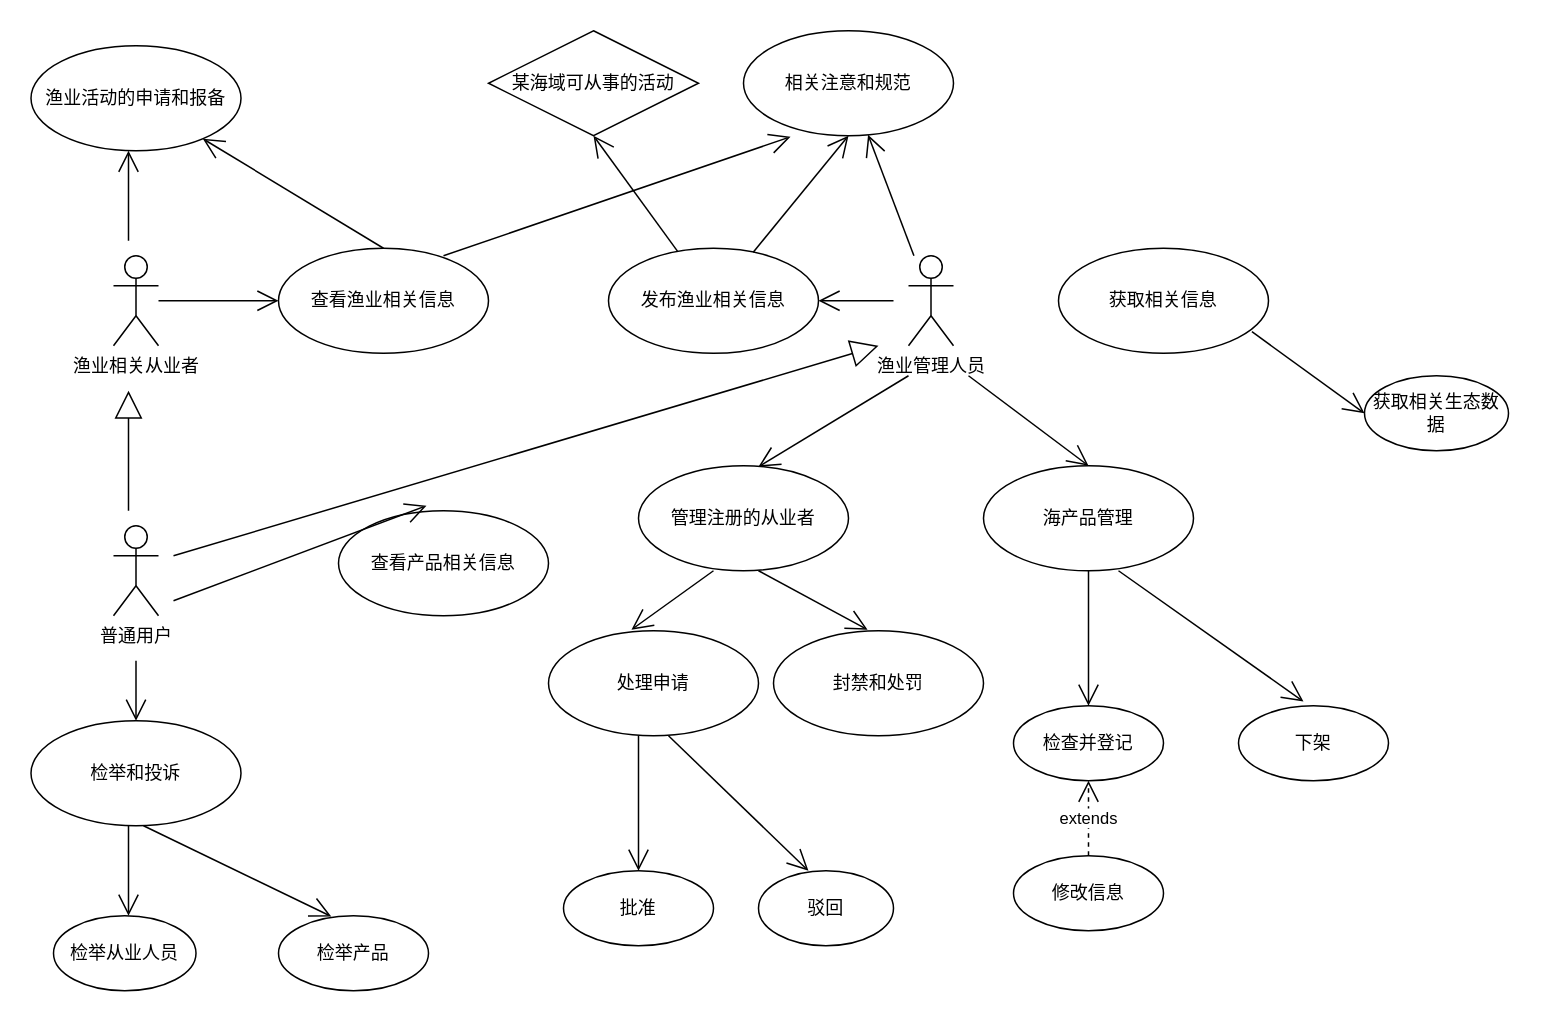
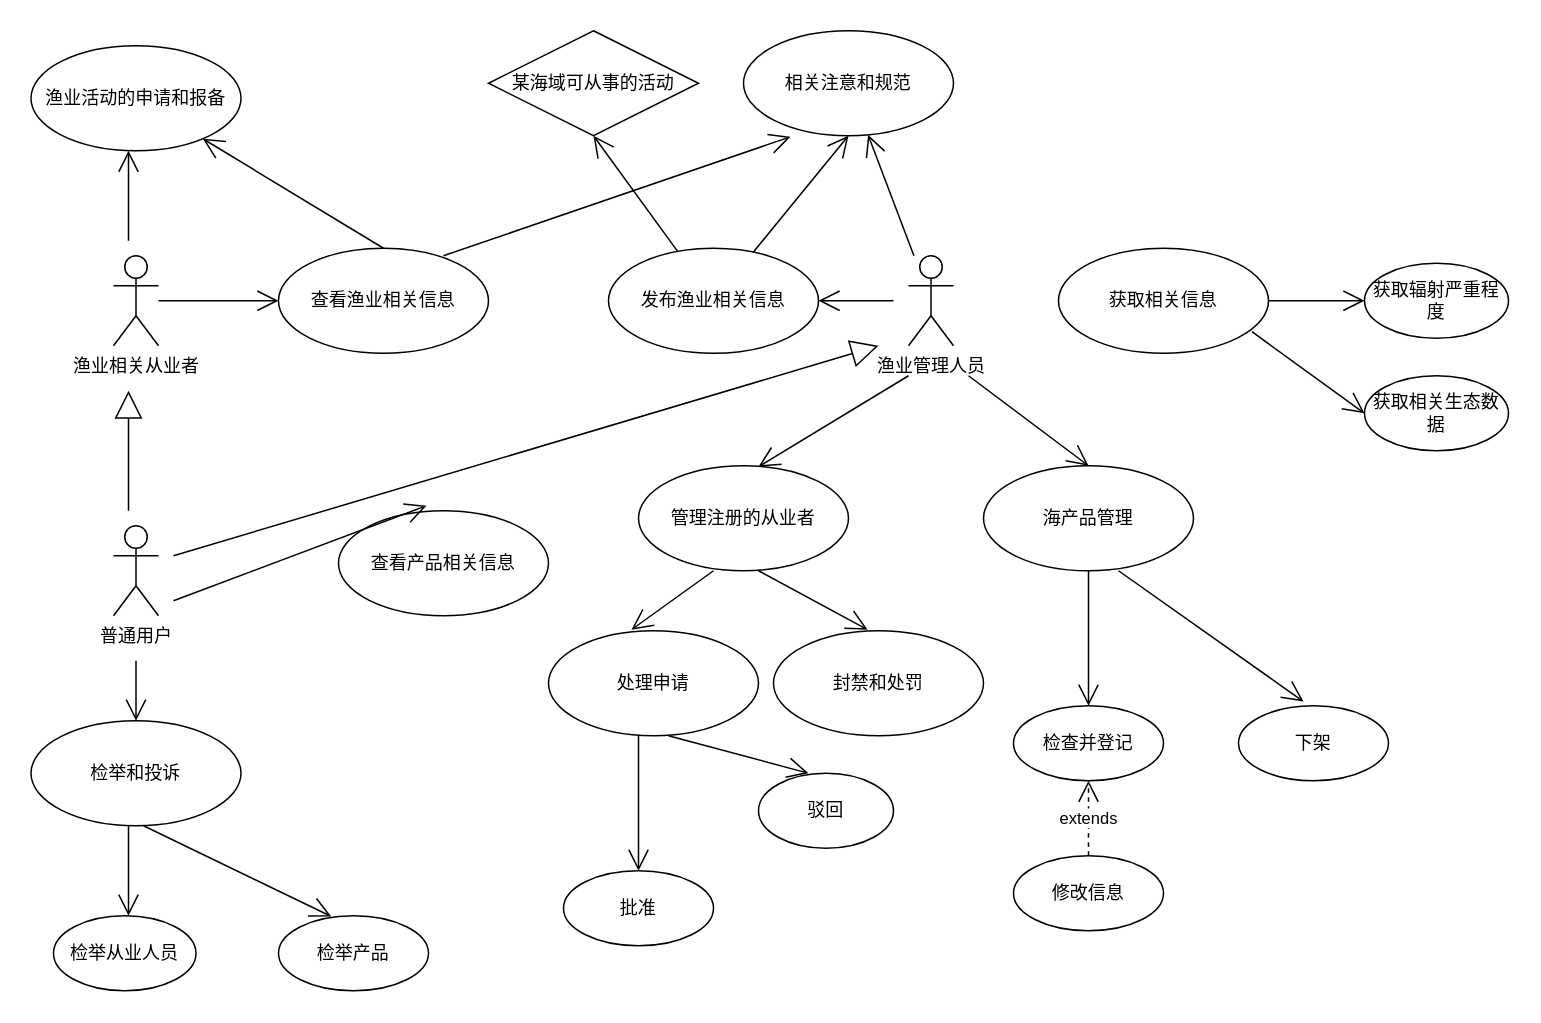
none -> (1315, 301)
none -> (1436, 301)
(826, 908) -> (826, 811)
